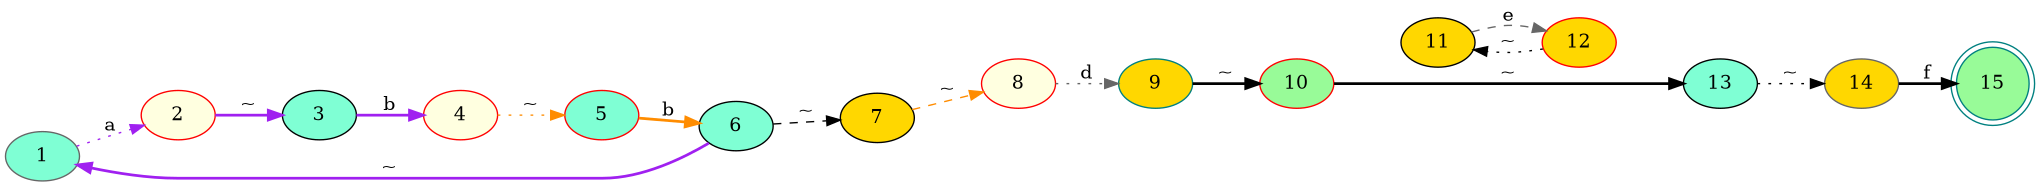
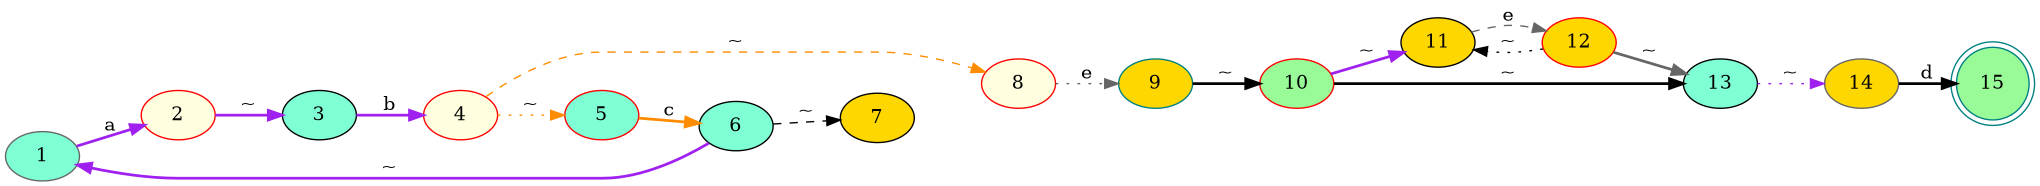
none -> (1643, 61)
none -> (1361, 65)
(1087, 73) -> (1087, 73)
(1927, 73) -> (1927, 73)
(1784, 84) -> (1784, 84)
(941, 102) -> (725, 52)
(669, 110) -> (669, 110)
(104, 138) -> (104, 138)
